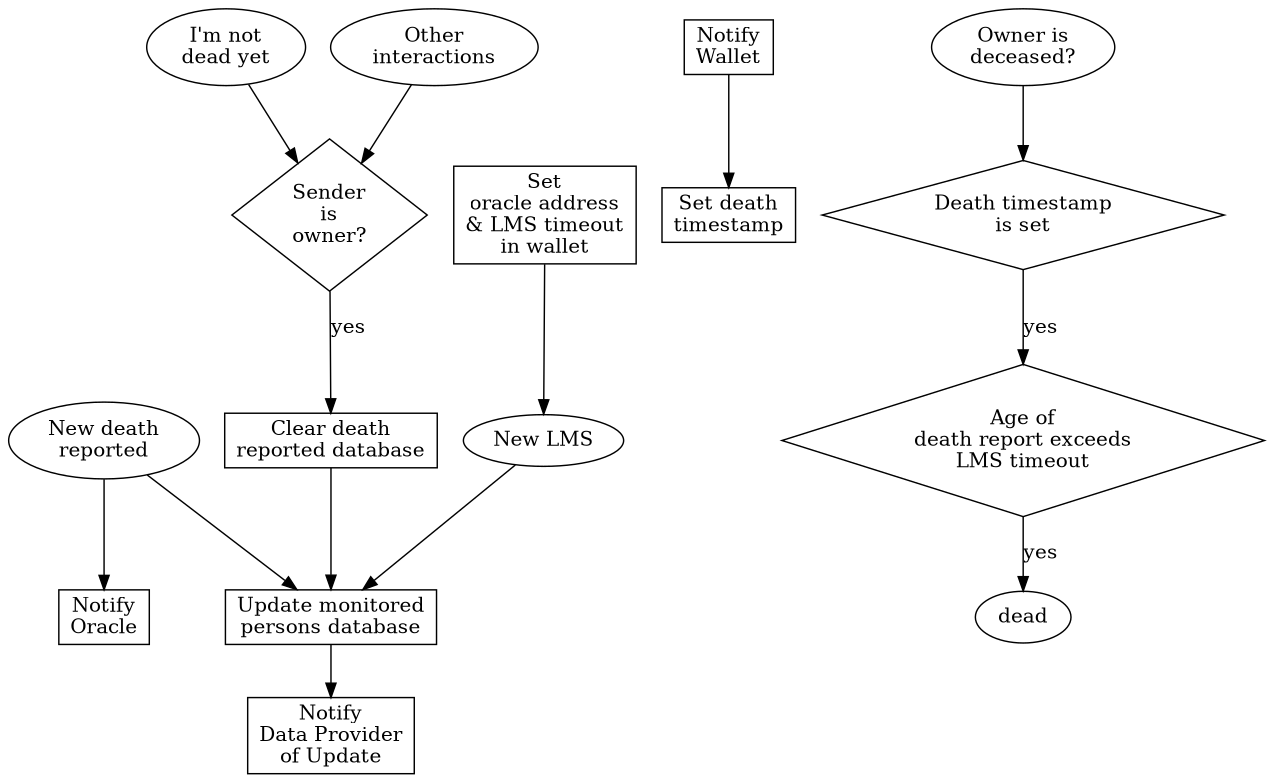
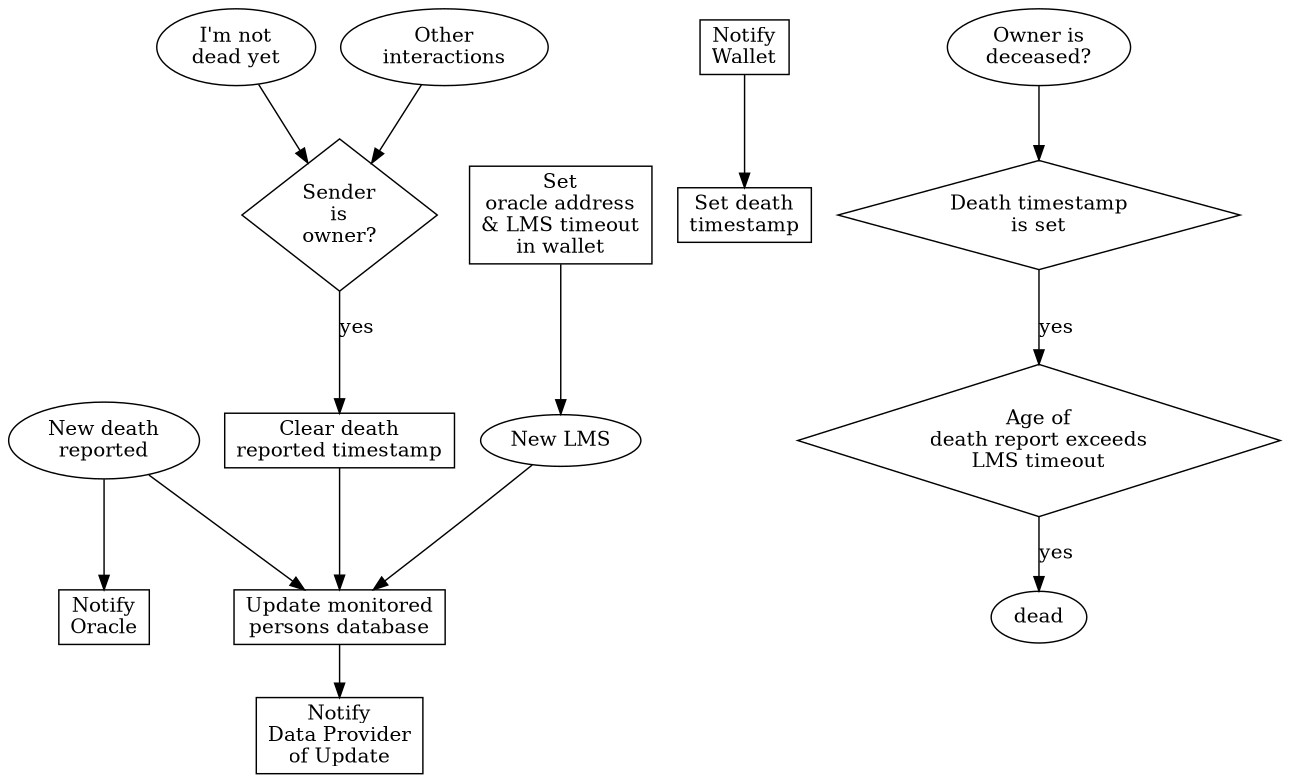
(331, 441) -> (340, 441)
